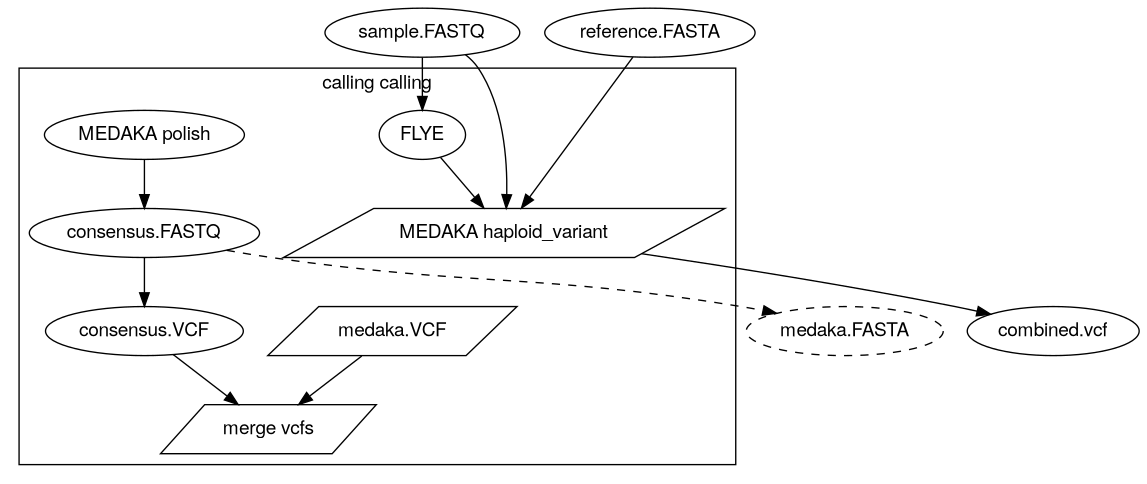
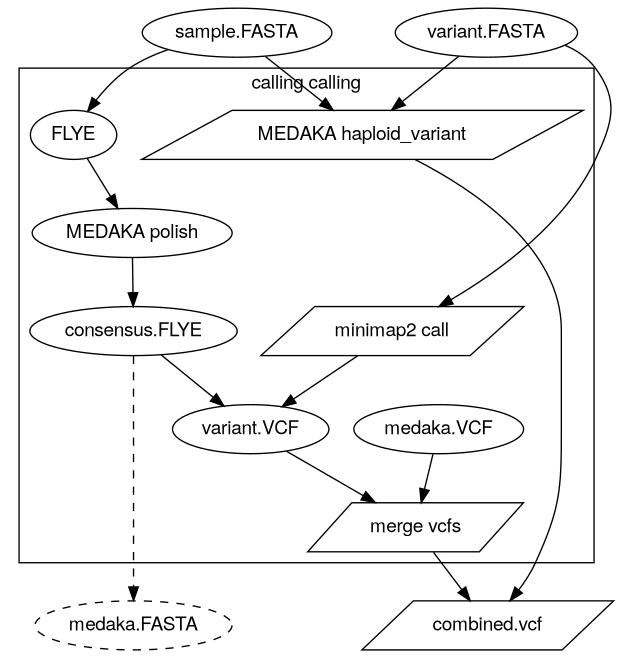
(422, 33) -> (237, 33)
(650, 33) -> (486, 33)
(458, 177) -> (99, 177)
(144, 233) -> (134, 331)
(144, 331) -> (251, 429)
none -> (392, 331)
(392, 331) -> (439, 429)
(1053, 331) -> (488, 625)
none -> (448, 571)
